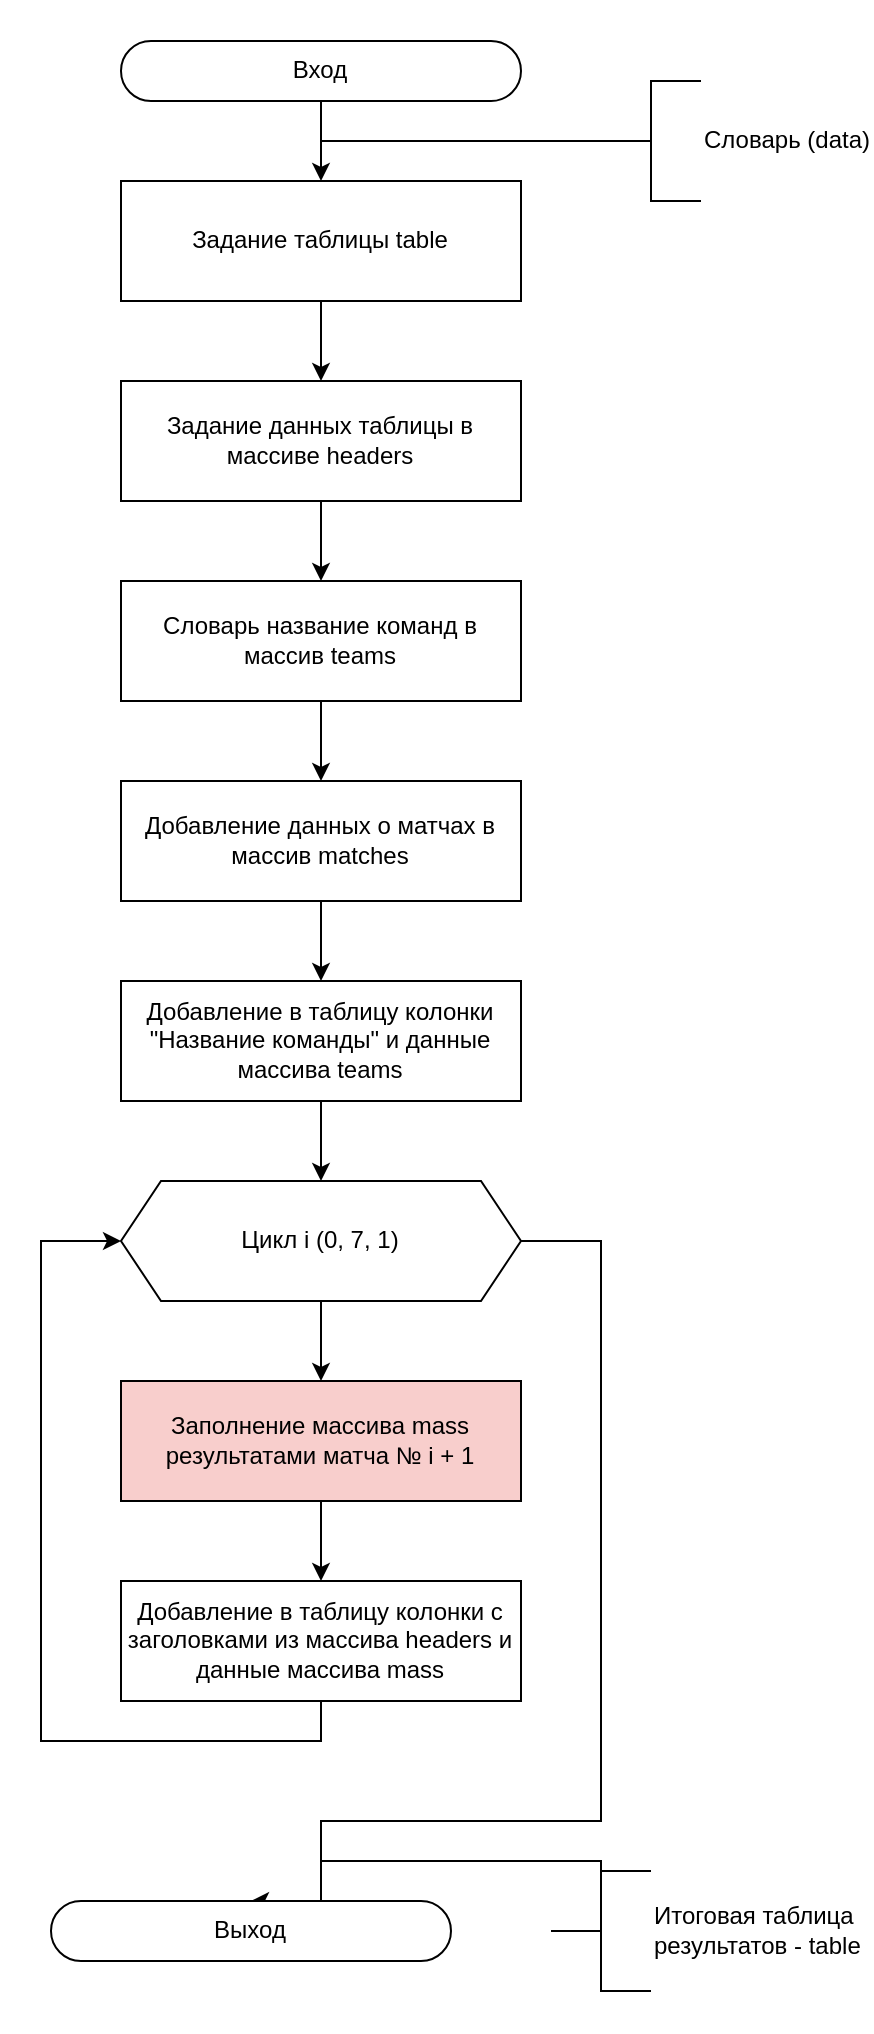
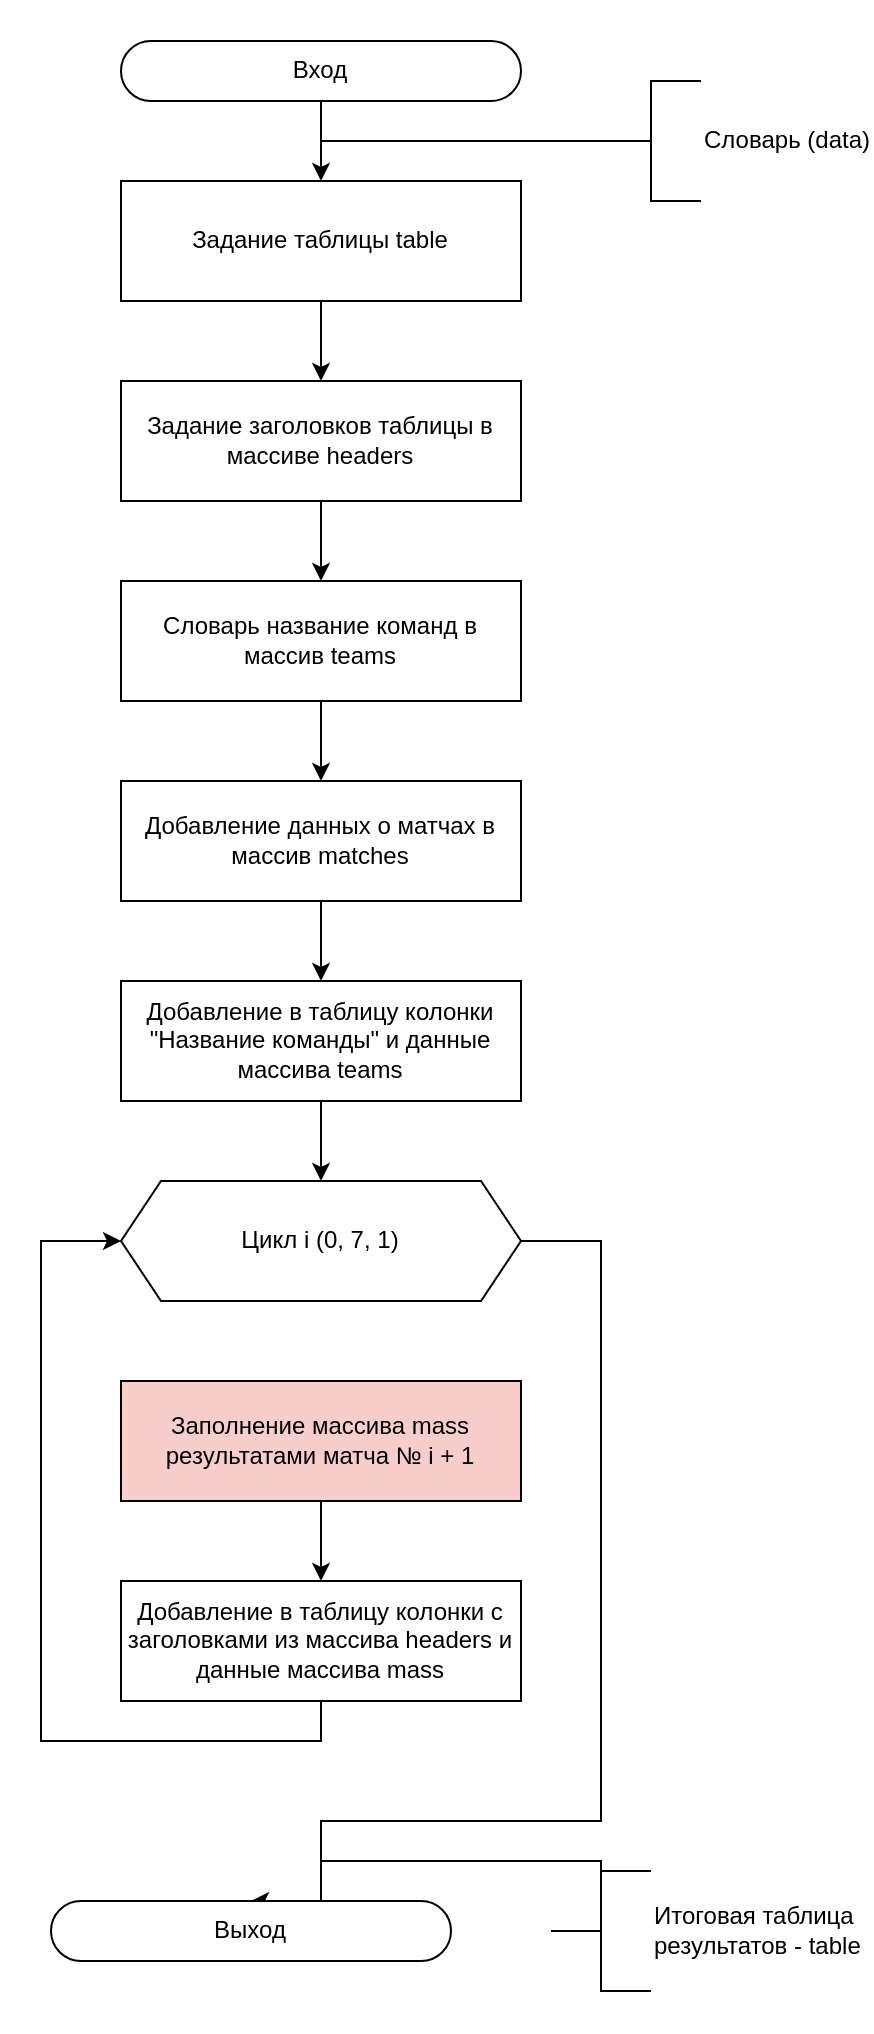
(321, 441) -> (321, 441)
(321, 1334) -> none
